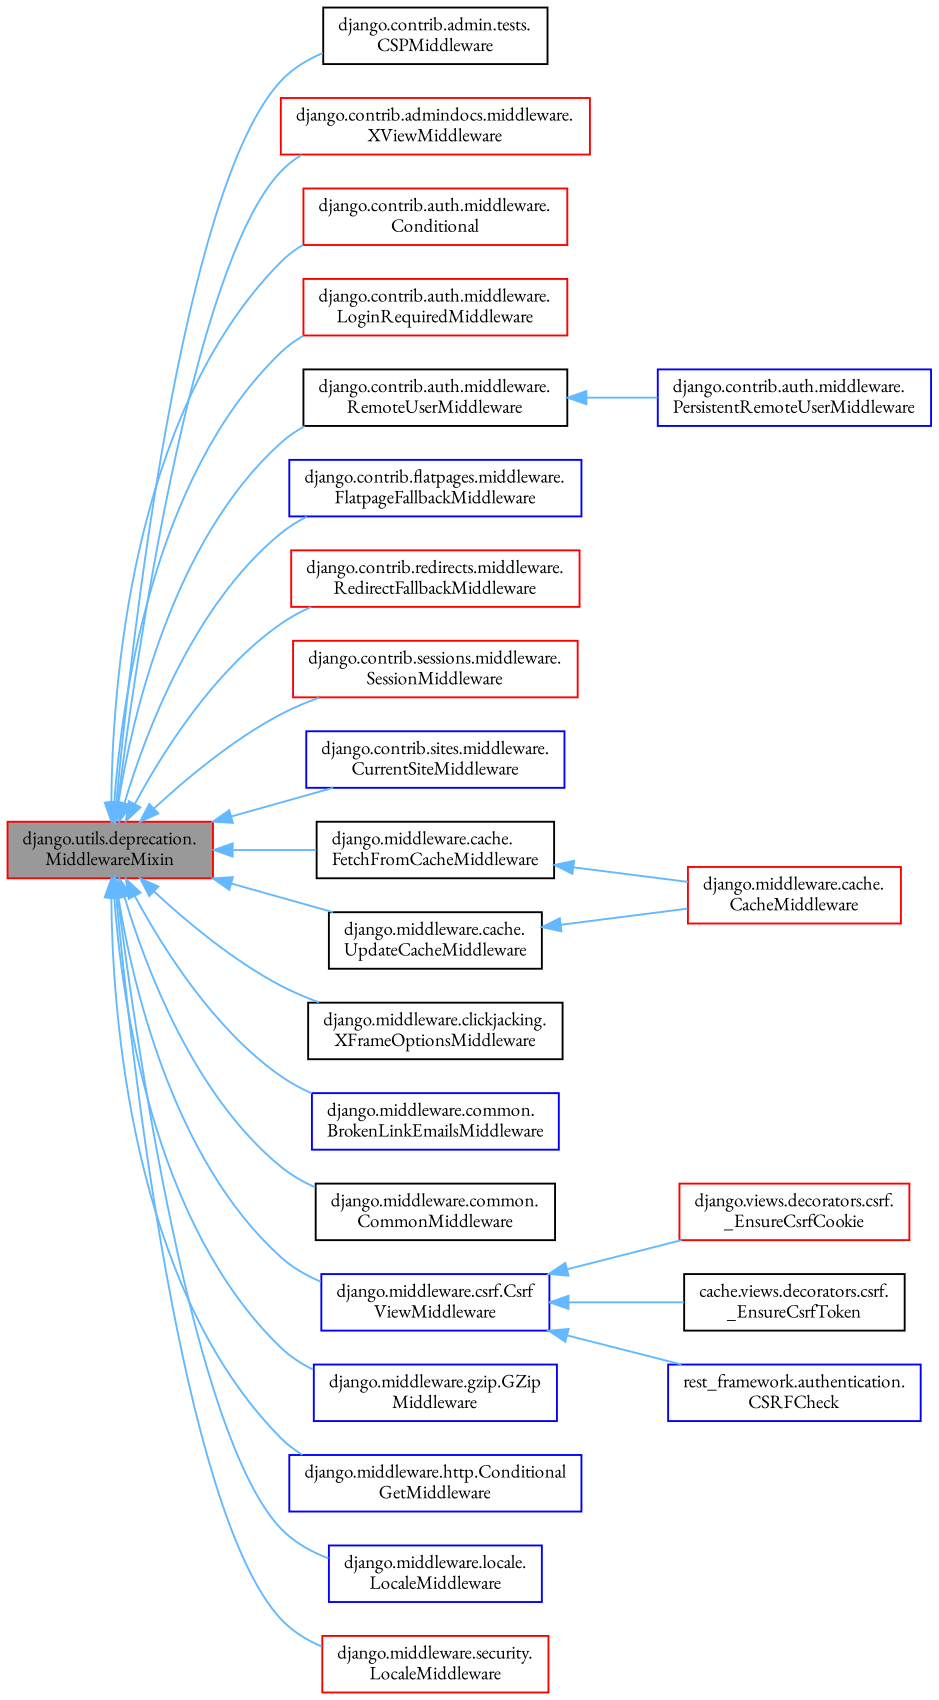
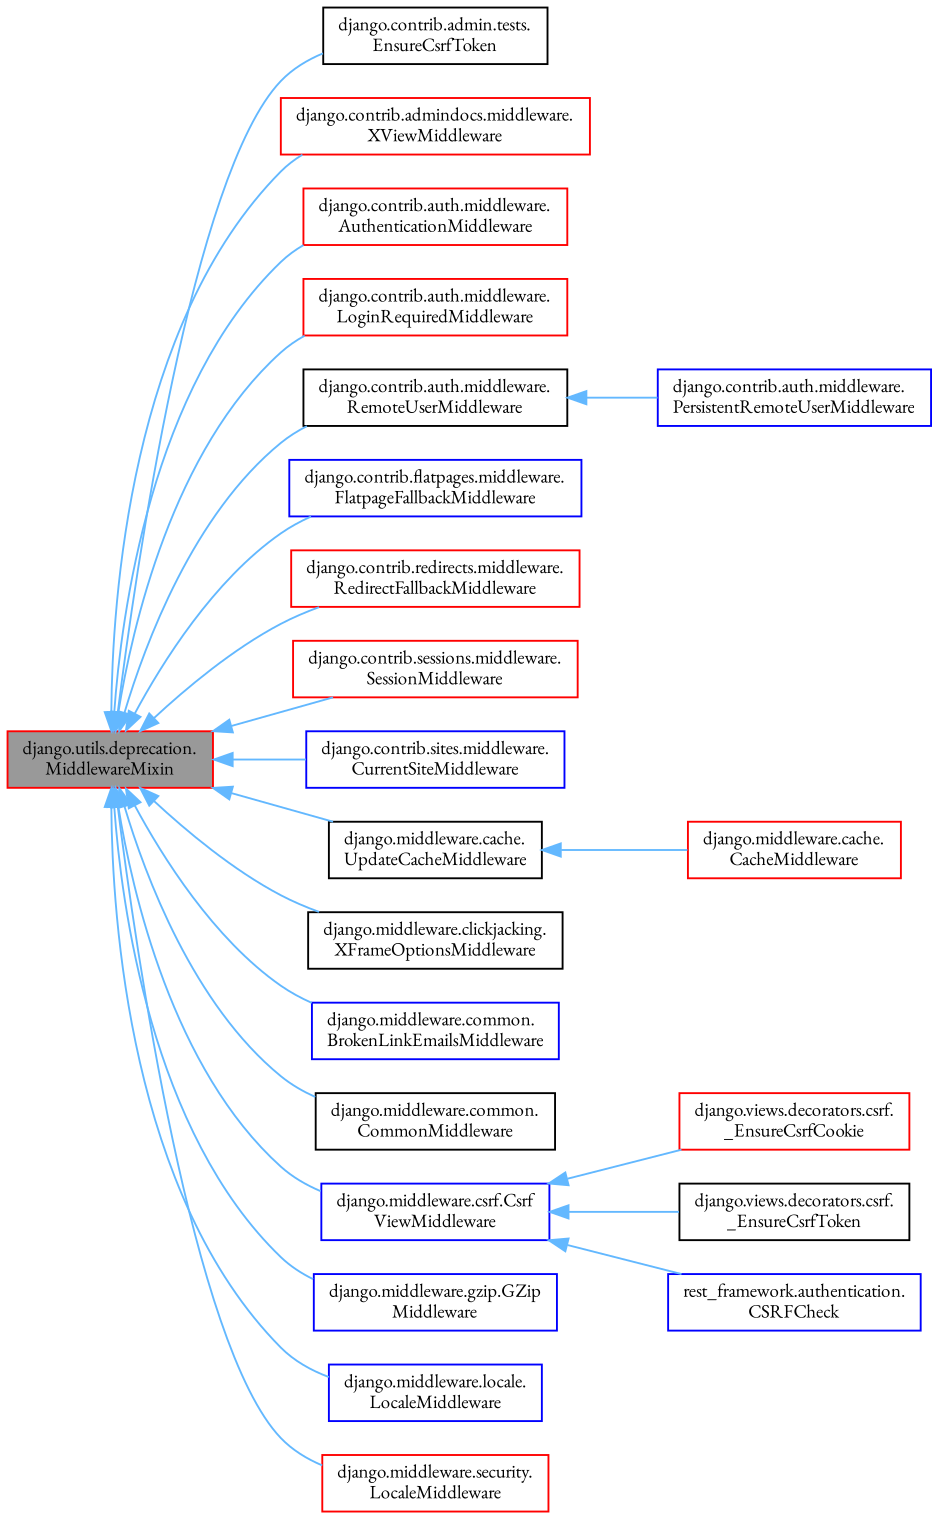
(435, 36) -> (435, 36)
(435, 217) -> (435, 217)
(435, 850) -> none
(794, 1302) -> (794, 1212)
(435, 1483) -> none
